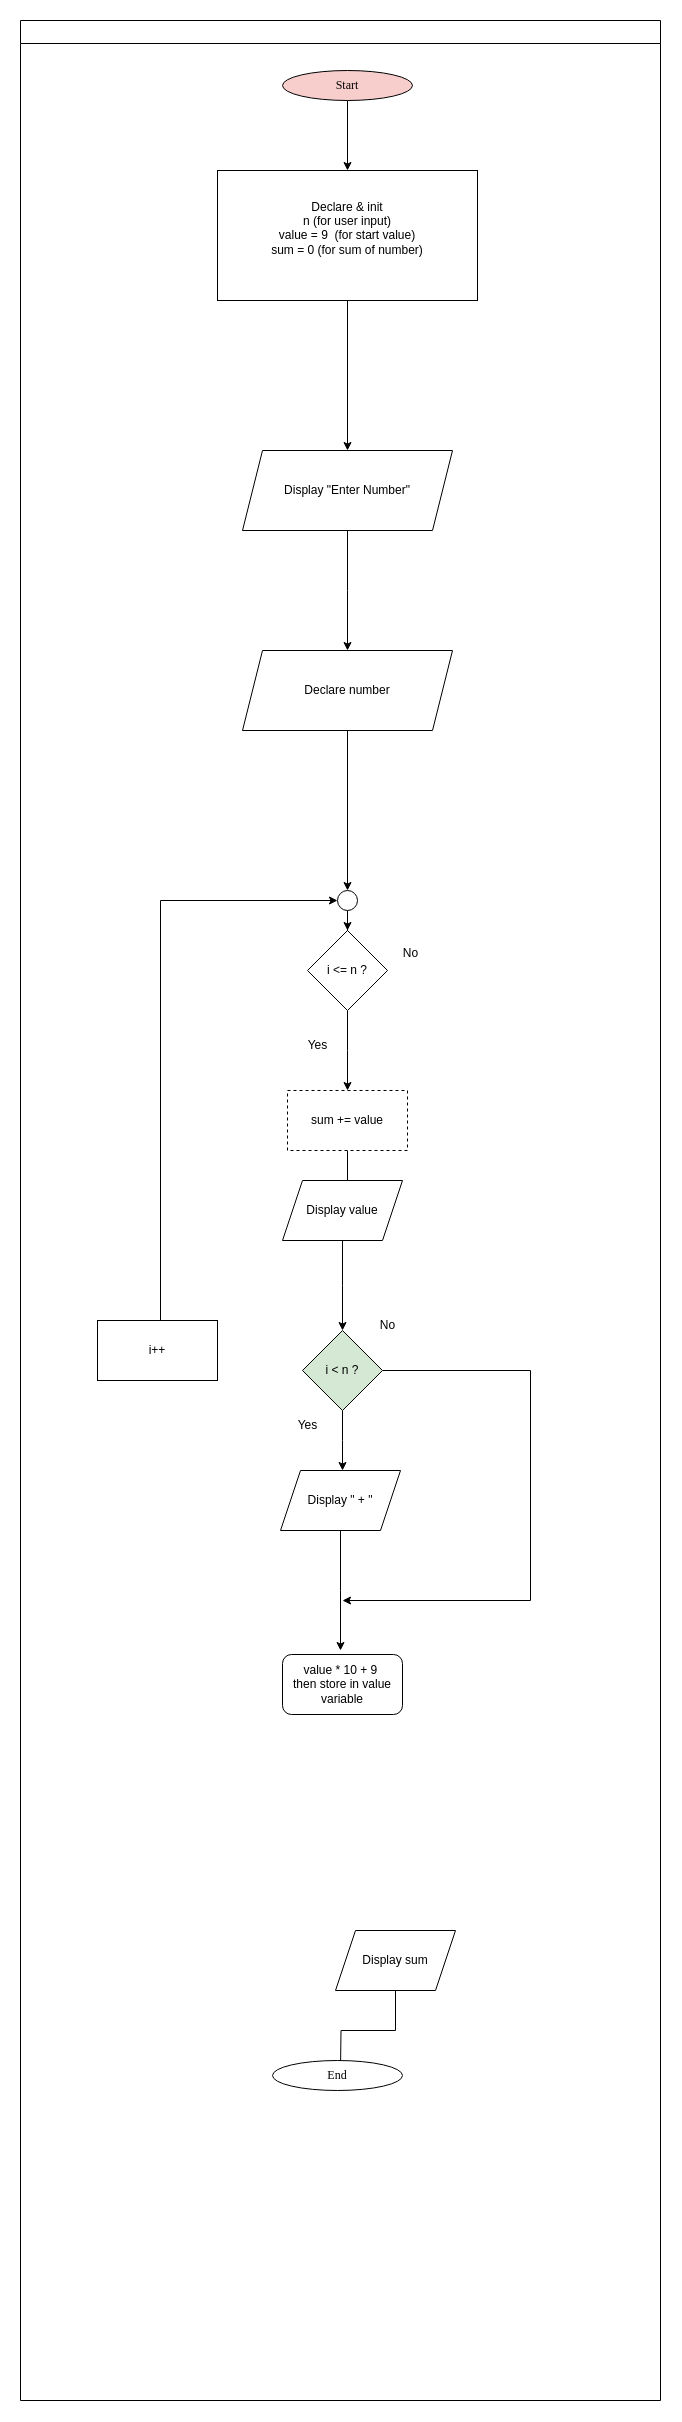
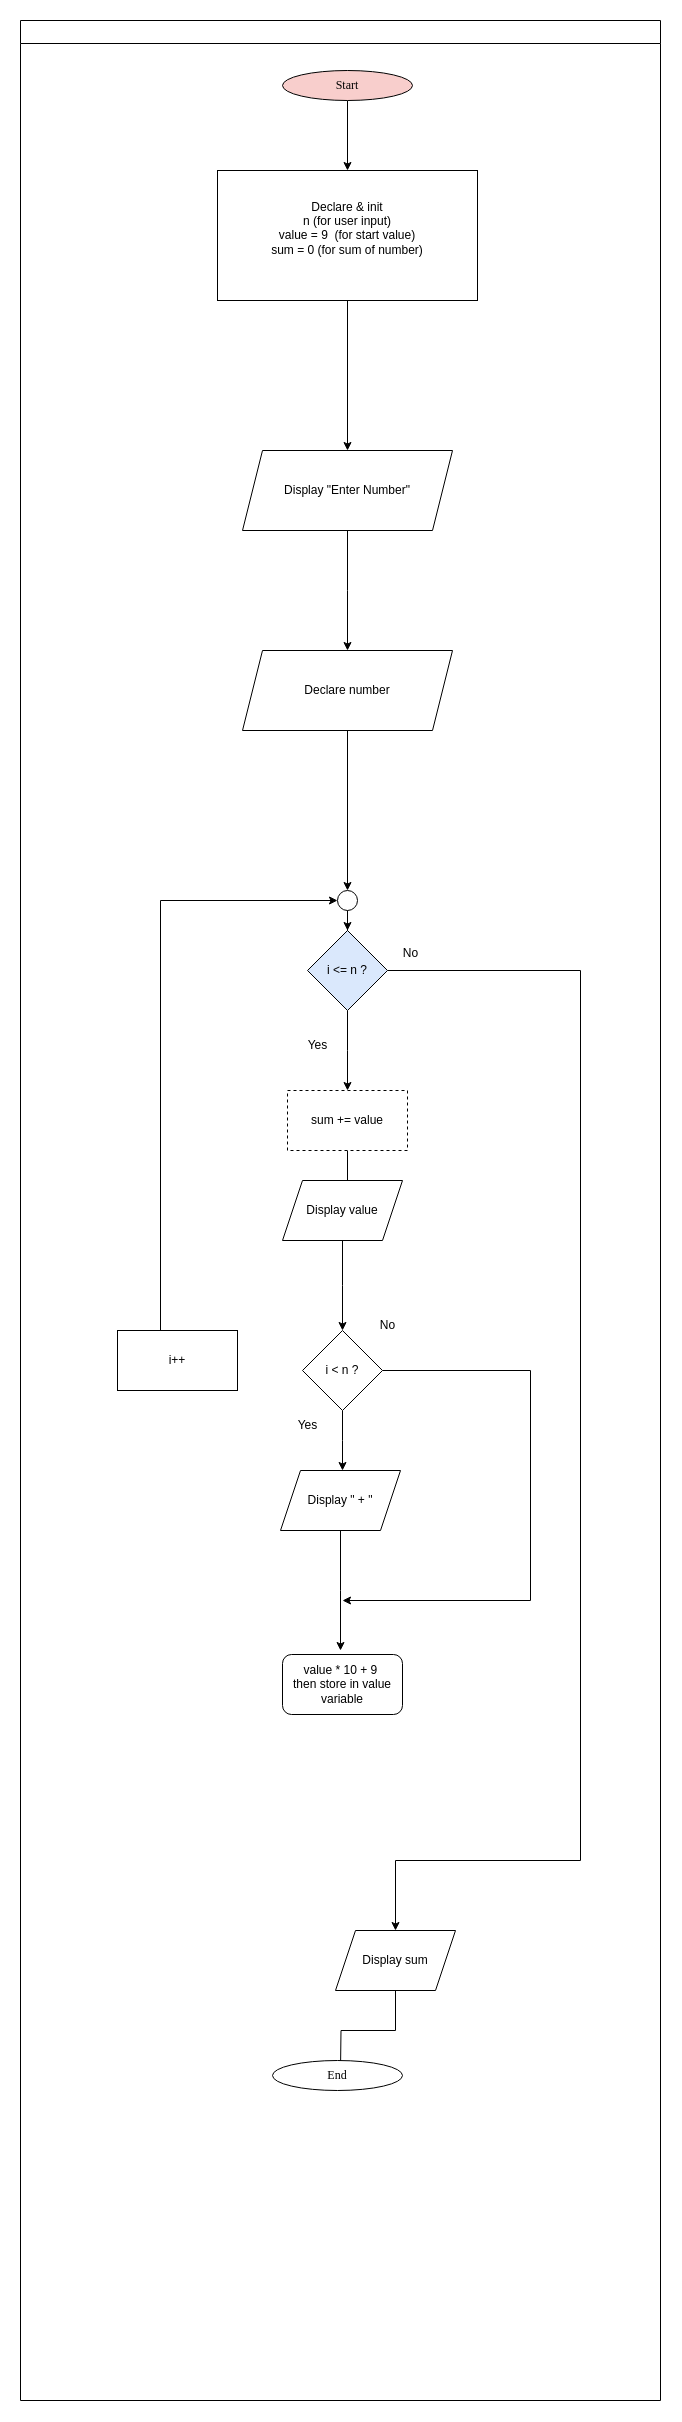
(348, 971) -> (348, 971)
(158, 1351) -> (178, 1361)
(343, 1371) -> (343, 1371)
none -> (581, 1443)
